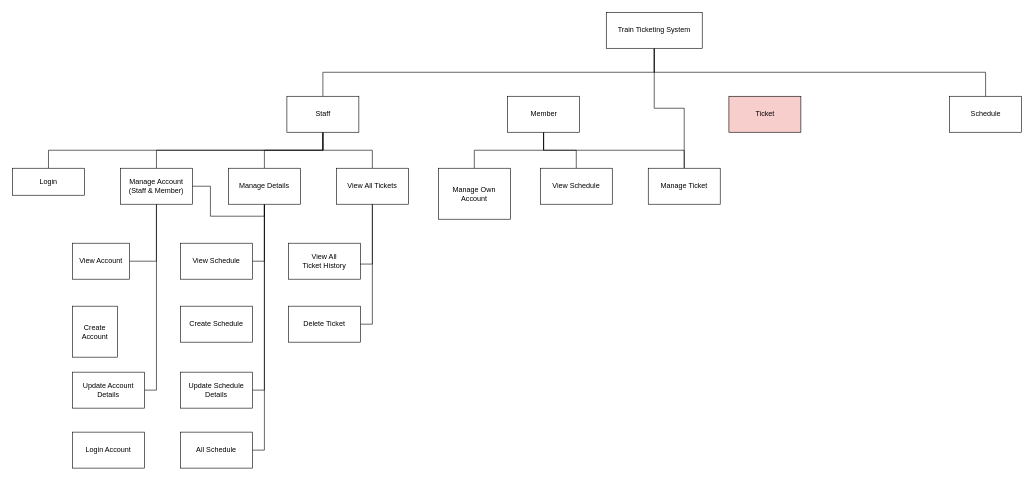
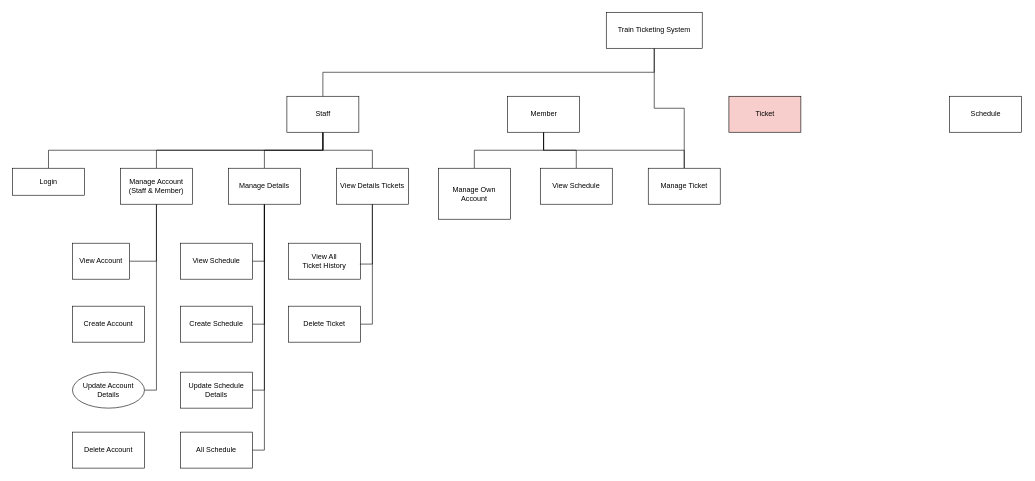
(833, 72) -> none
(372, 186) -> (372, 186)
(212, 216) -> (257, 324)
(95, 332) -> (108, 324)
(108, 390) -> (108, 390)
(108, 450) -> (108, 450)
